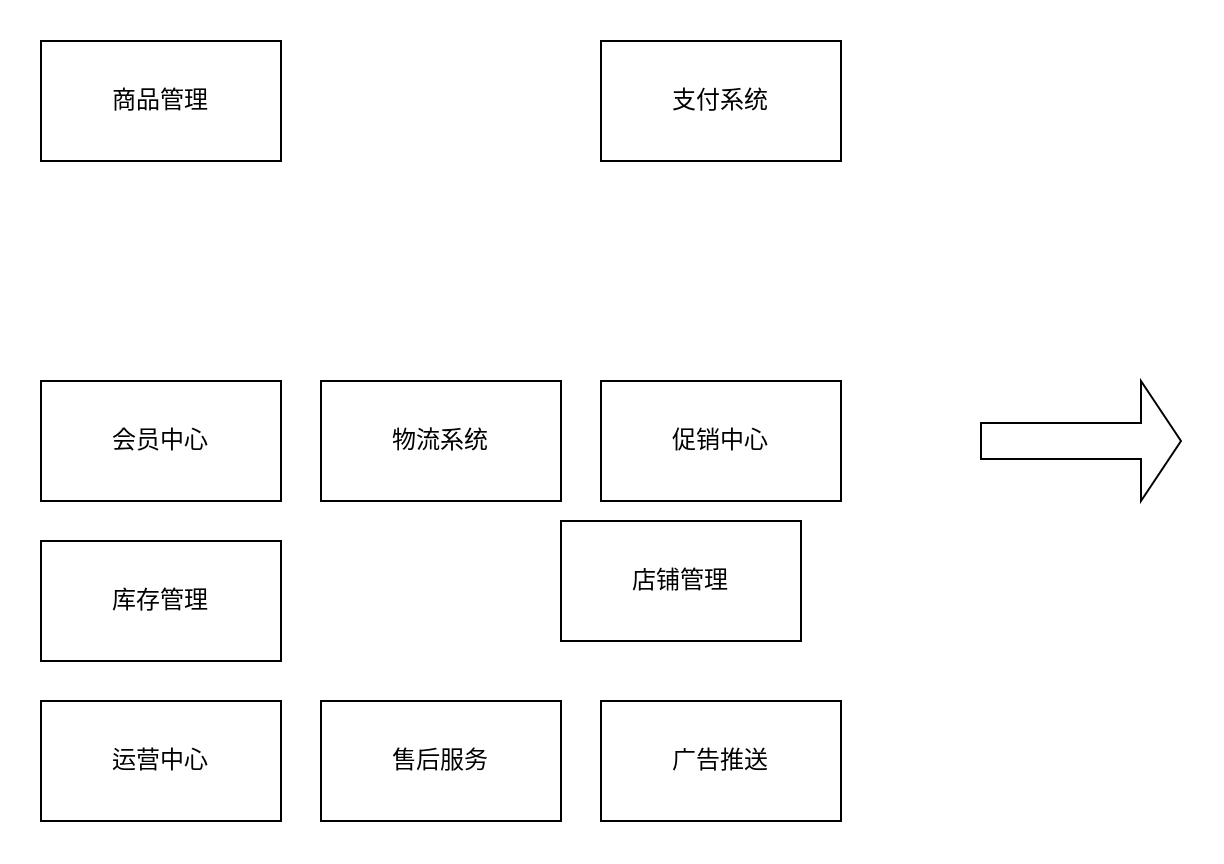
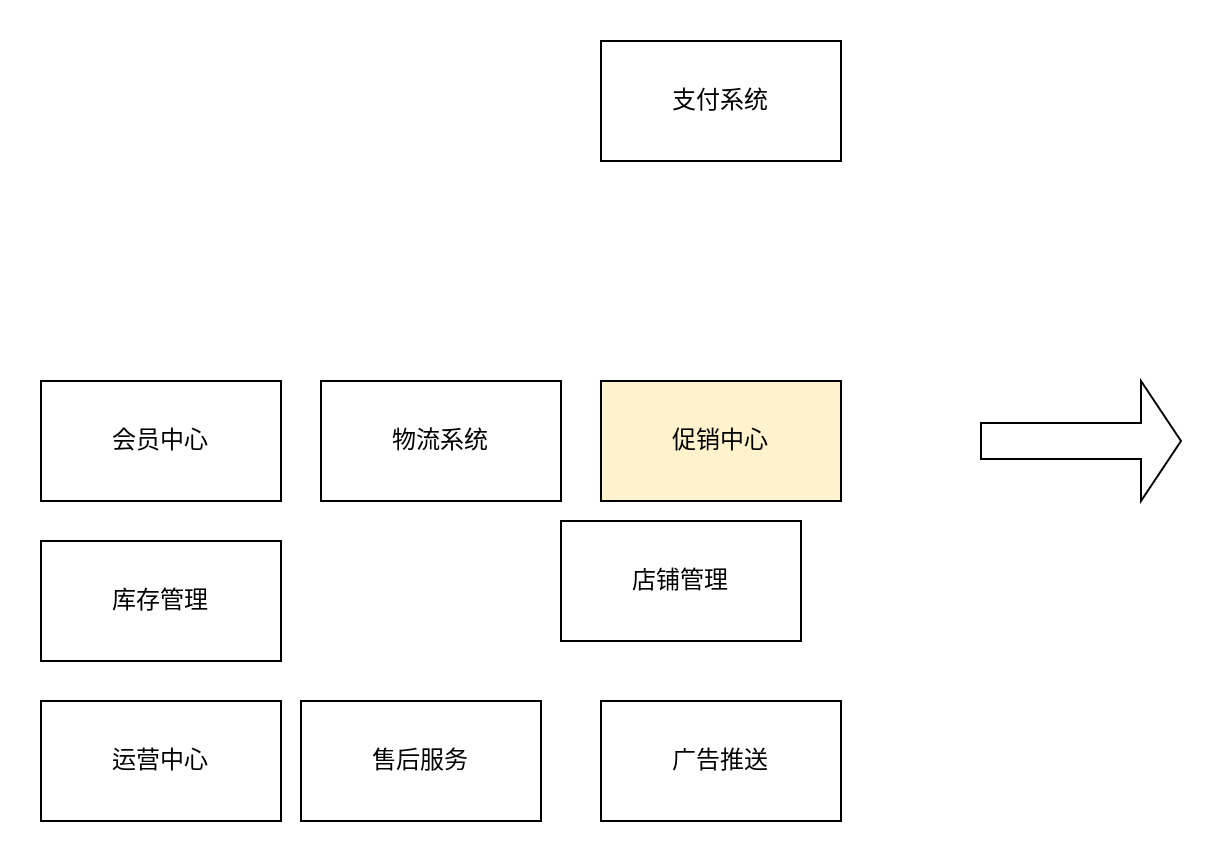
(161, 101) -> none
(721, 441) -> (721, 441)
(441, 761) -> (421, 761)
